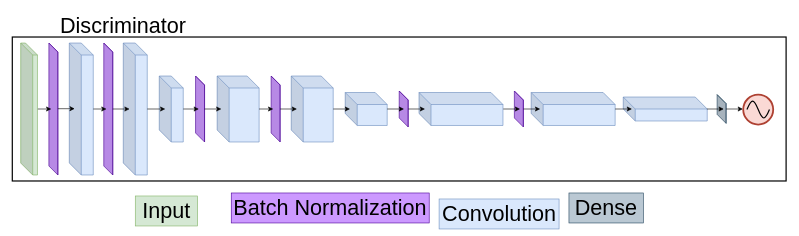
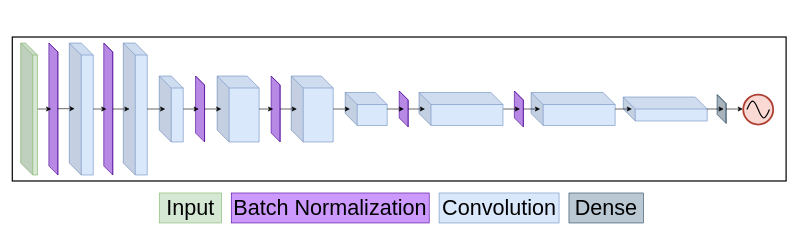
(123, 25) -> none
(167, 211) -> (191, 208)
(499, 214) -> (499, 208)
